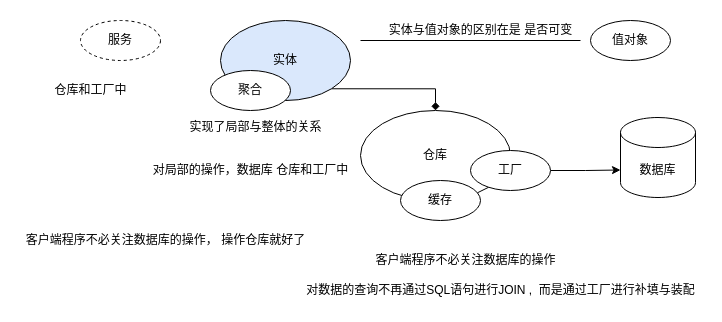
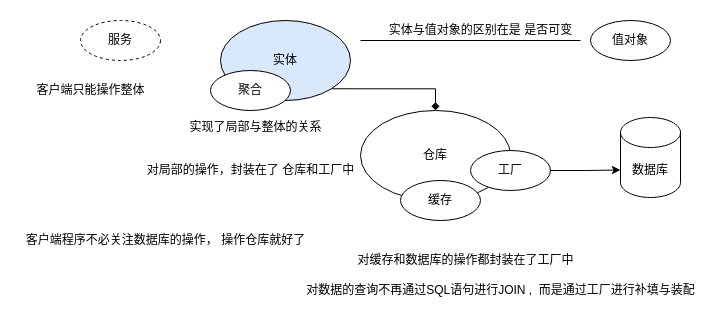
(91, 91) -> (91, 91)
(658, 158) -> (651, 158)
(251, 171) -> (251, 171)
(466, 261) -> (466, 261)
